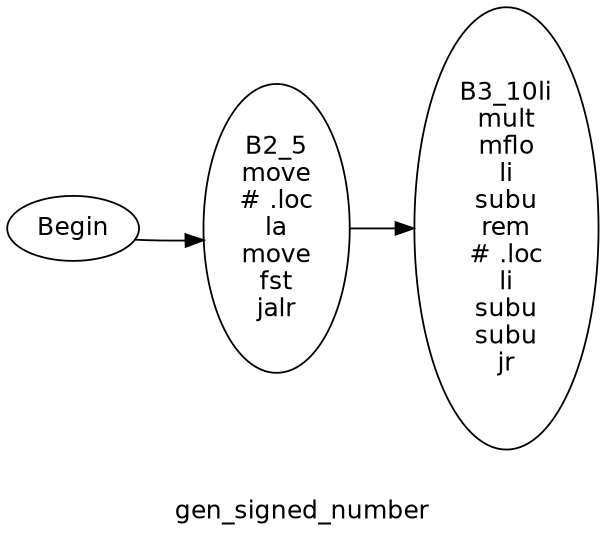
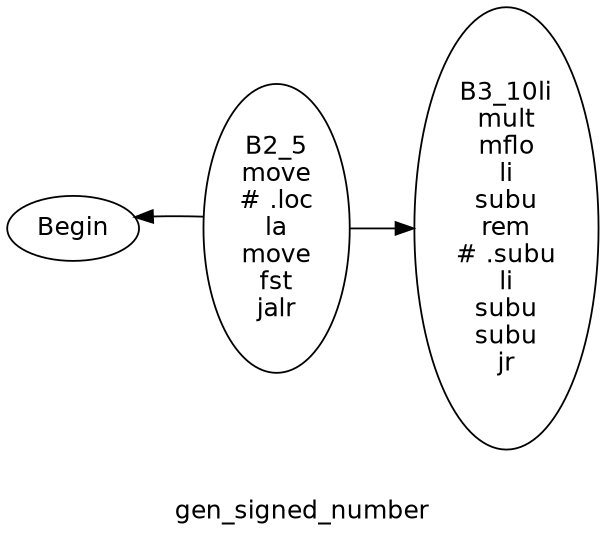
(506, 228) -> (506, 228)
(160, 240) -> (178, 216)
